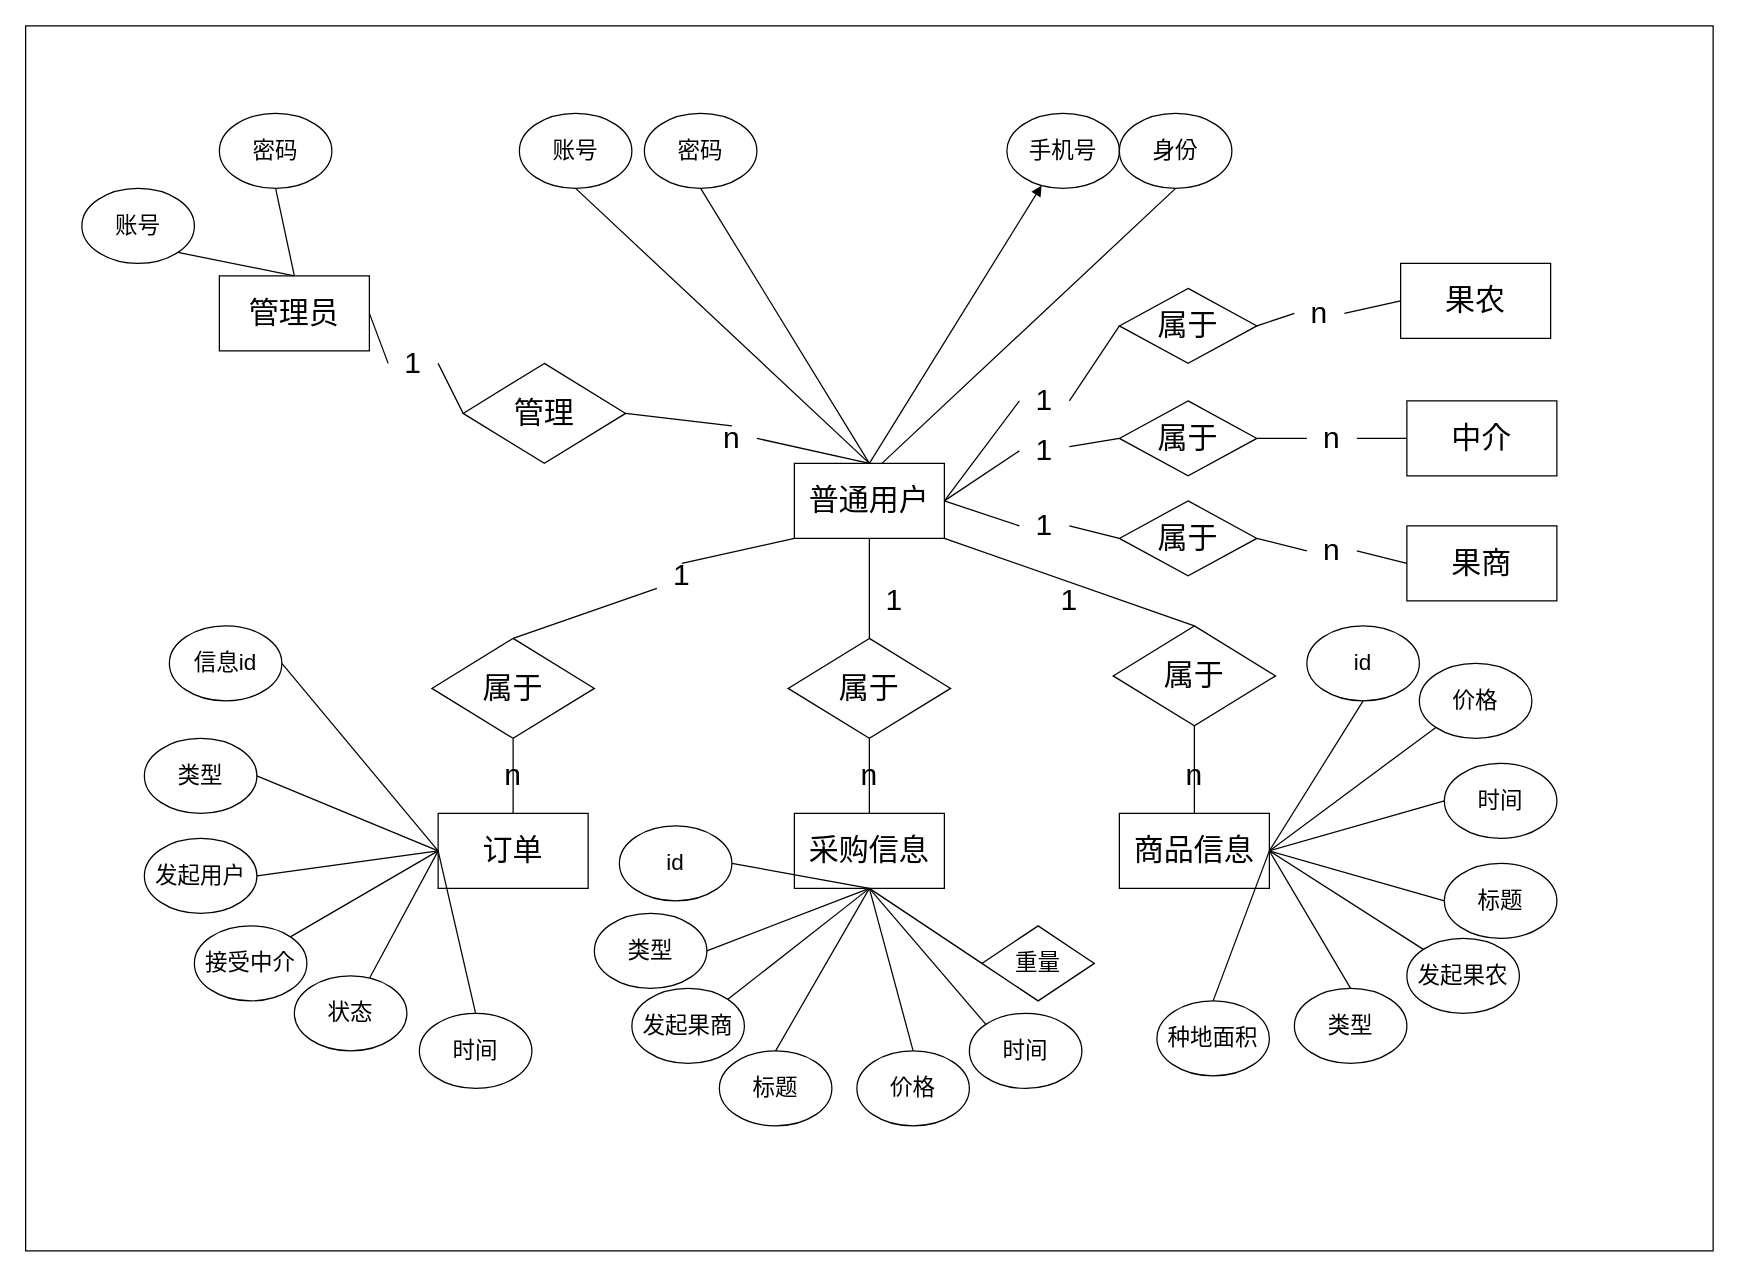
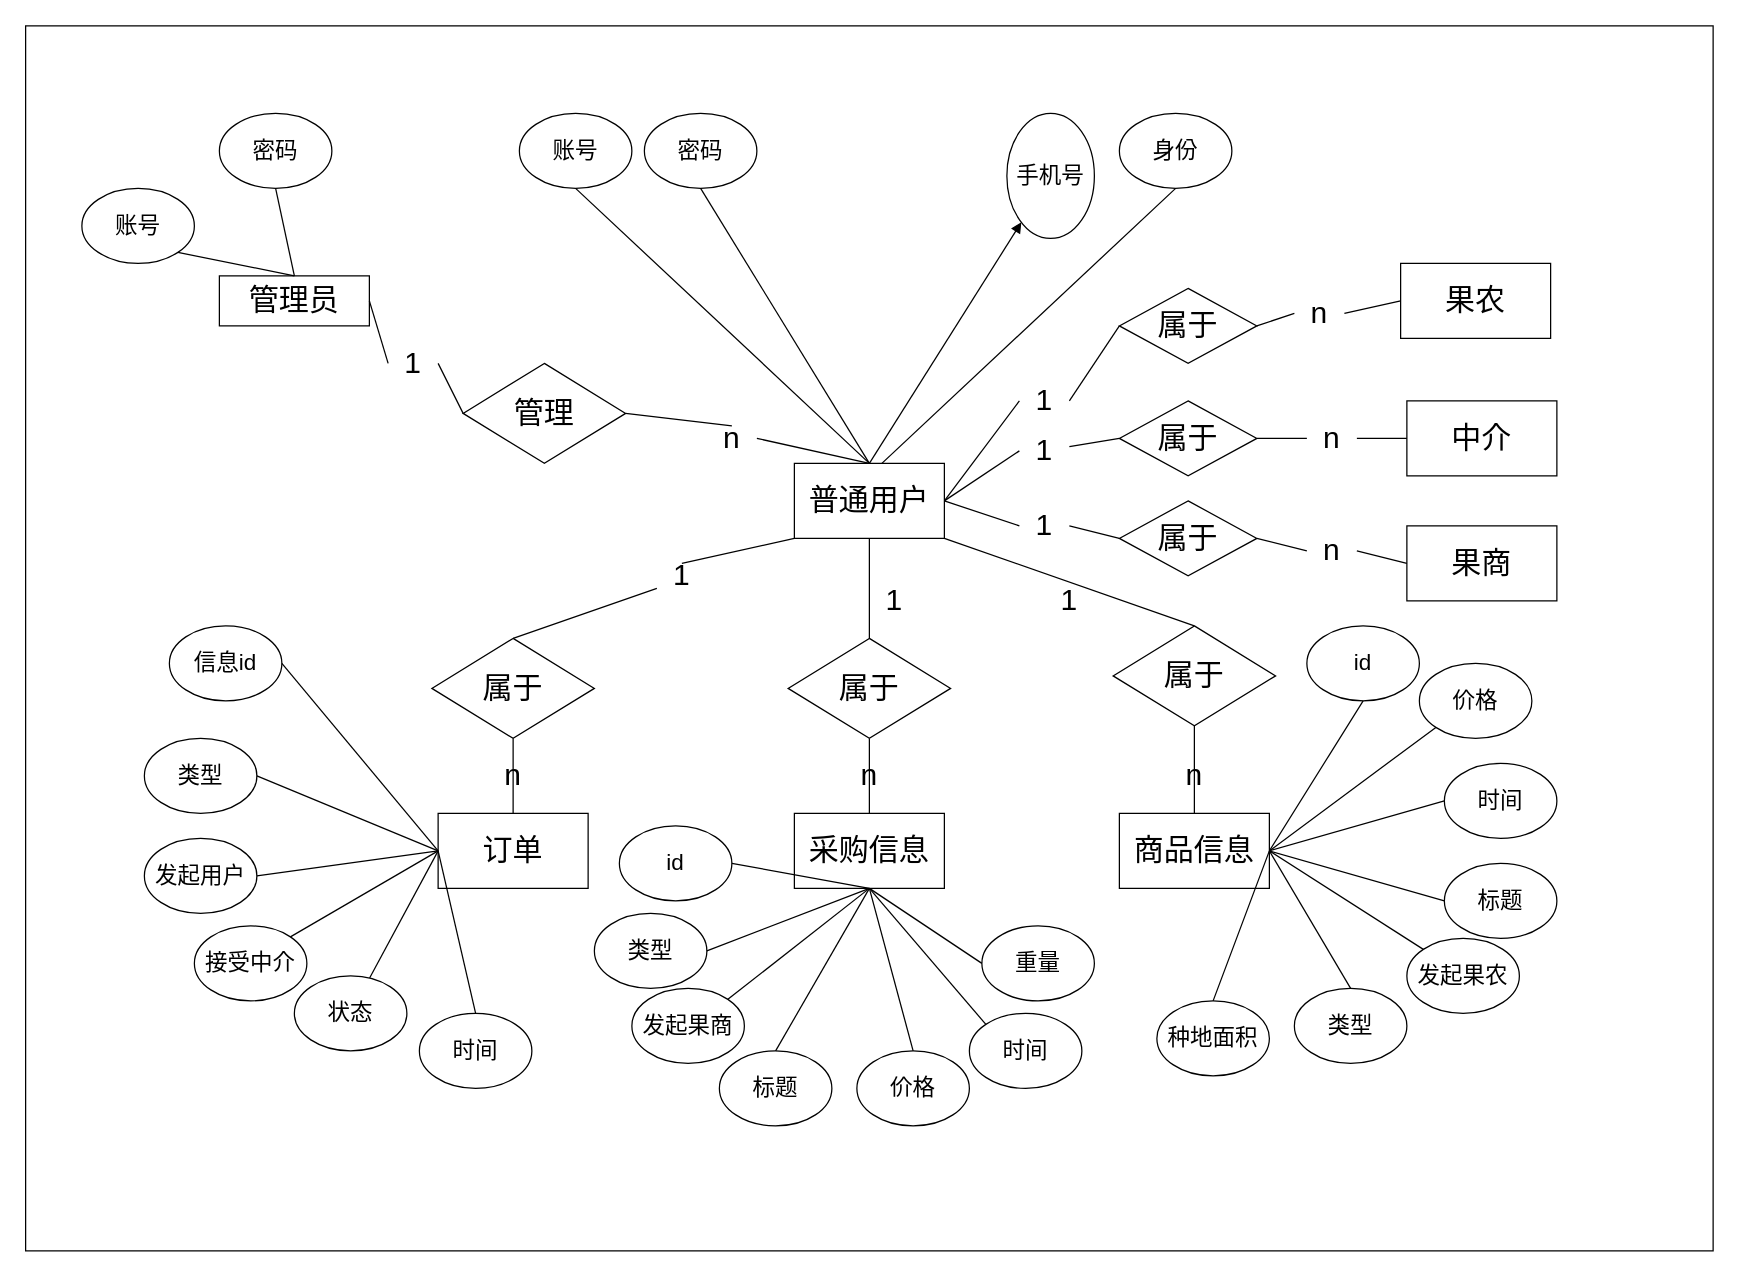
(1063, 151) -> (1051, 176)
(294, 313) -> (294, 301)
(1038, 963) -> (1038, 963)
